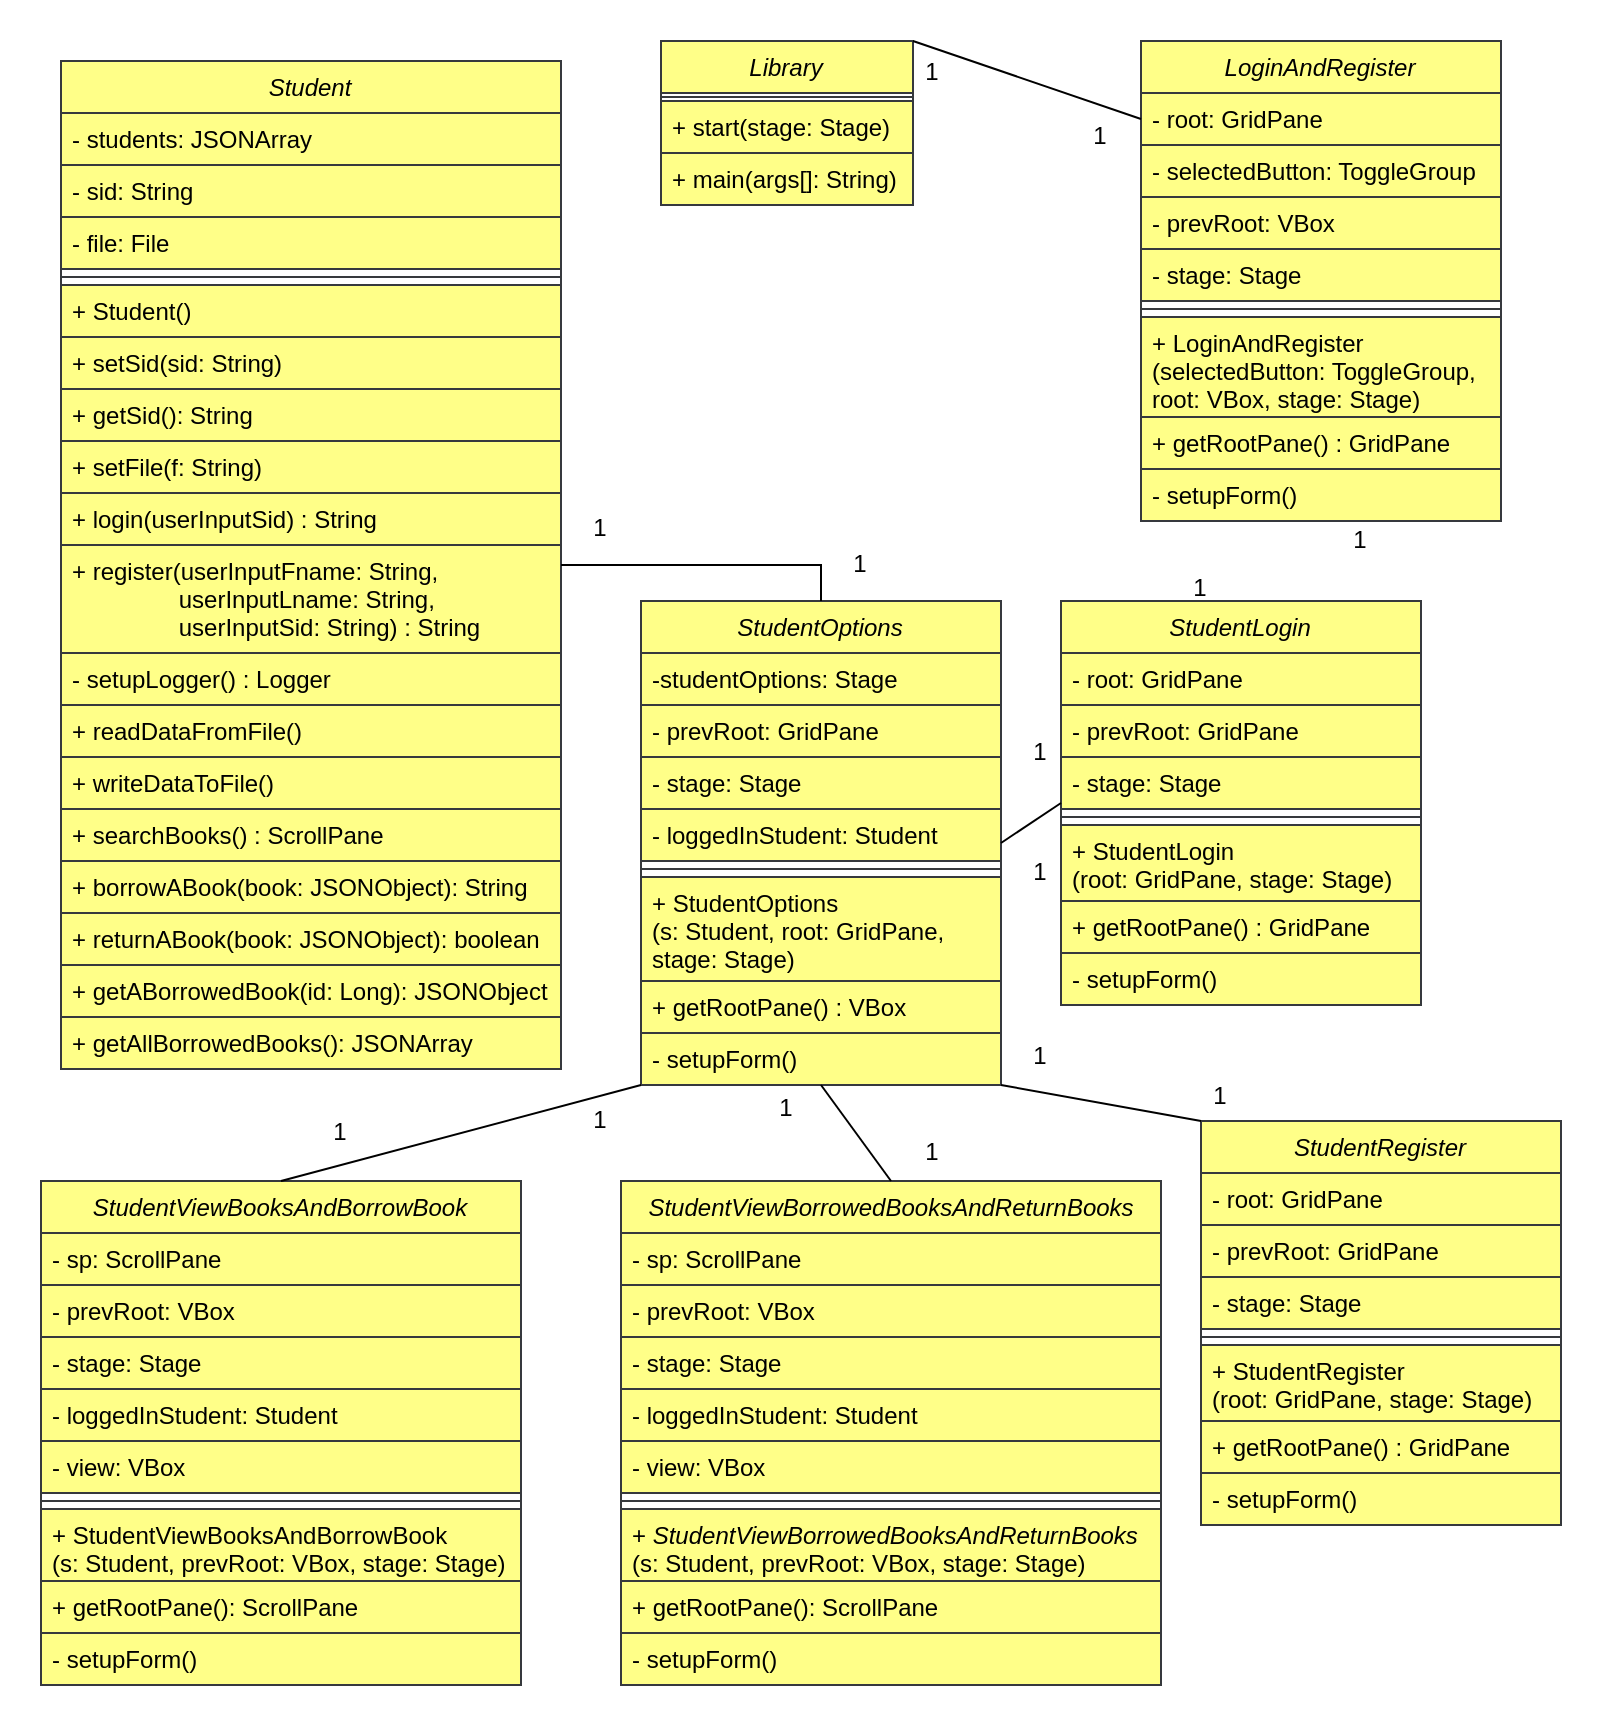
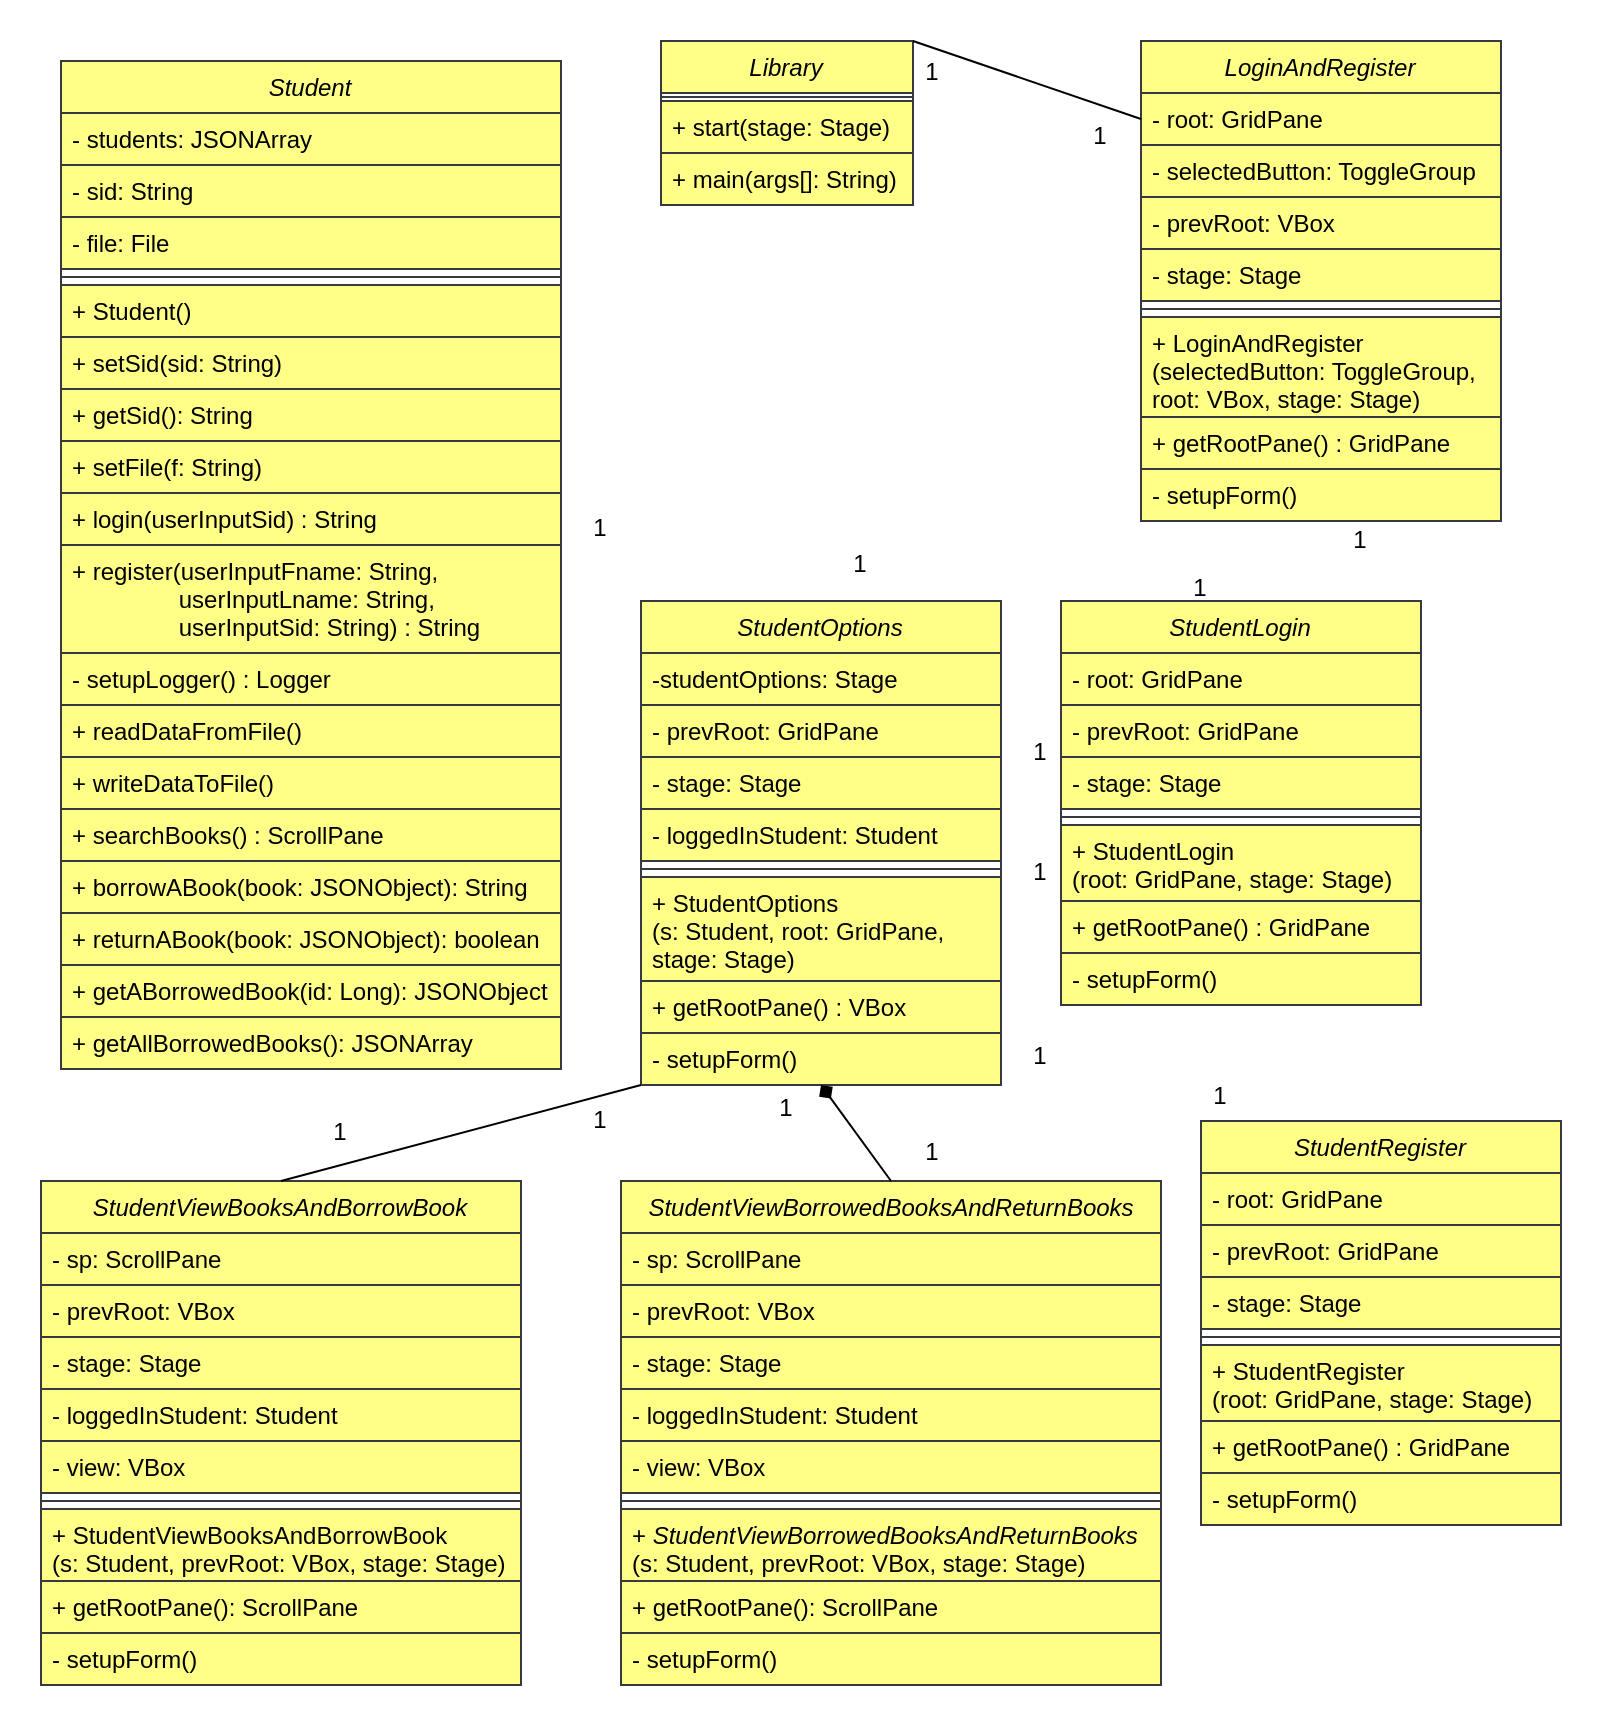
(710, 565) -> none
(1031, 823) -> none
(828, 1094) -> (830, 1097)
(1102, 1103) -> none
